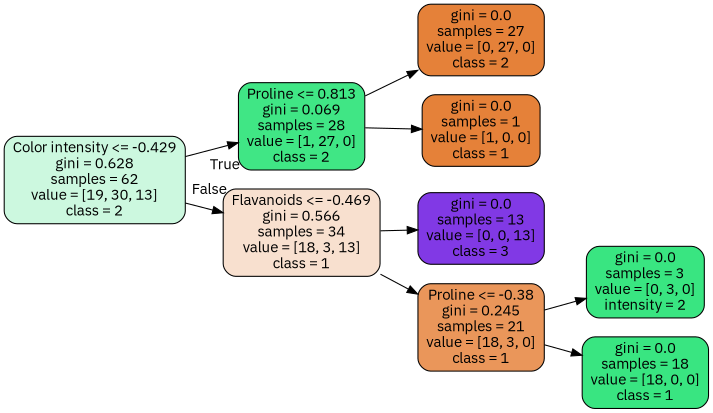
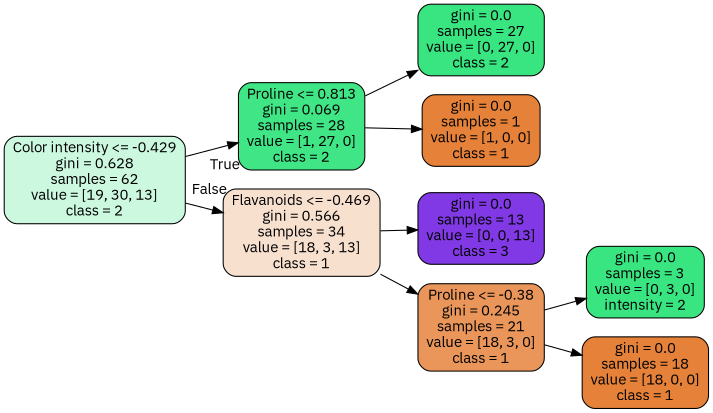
(481, 40) -> (481, 40)
(645, 373) -> (645, 373)
